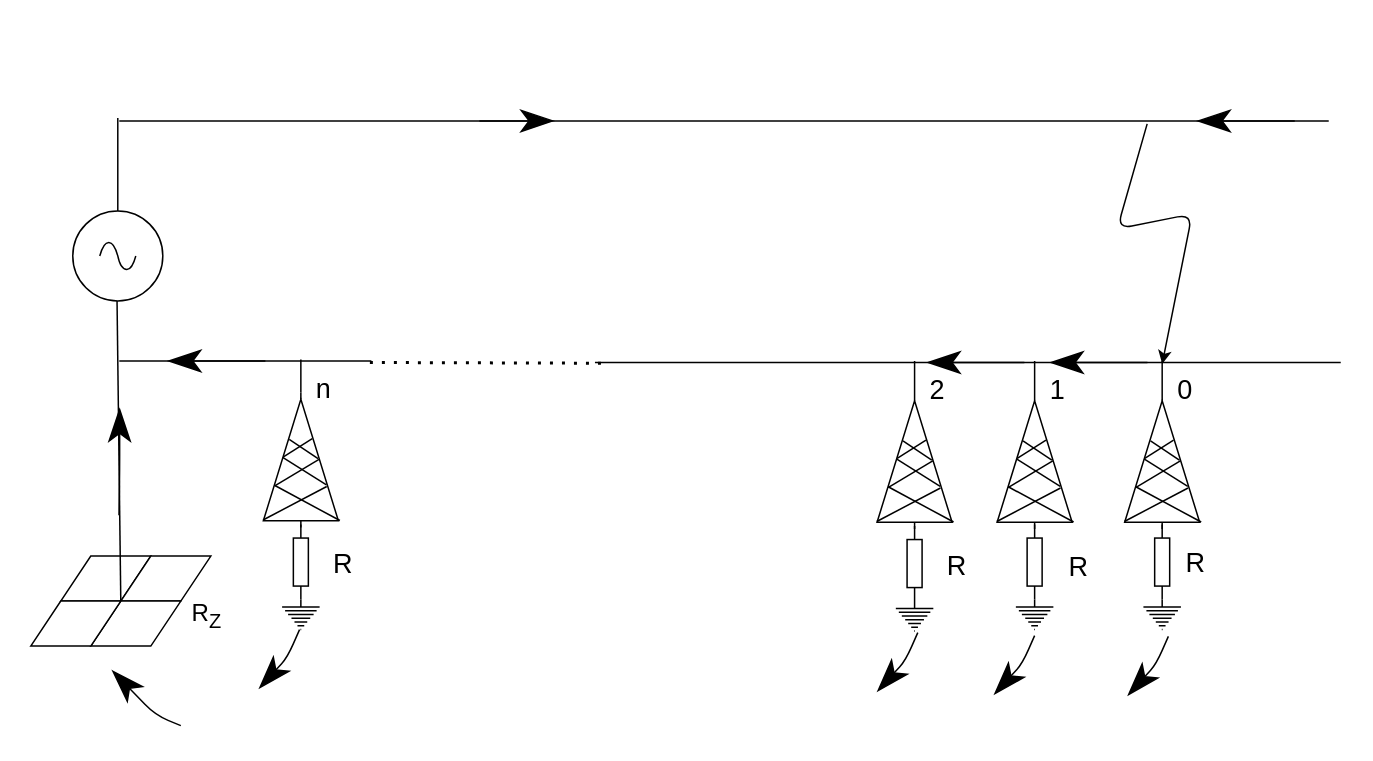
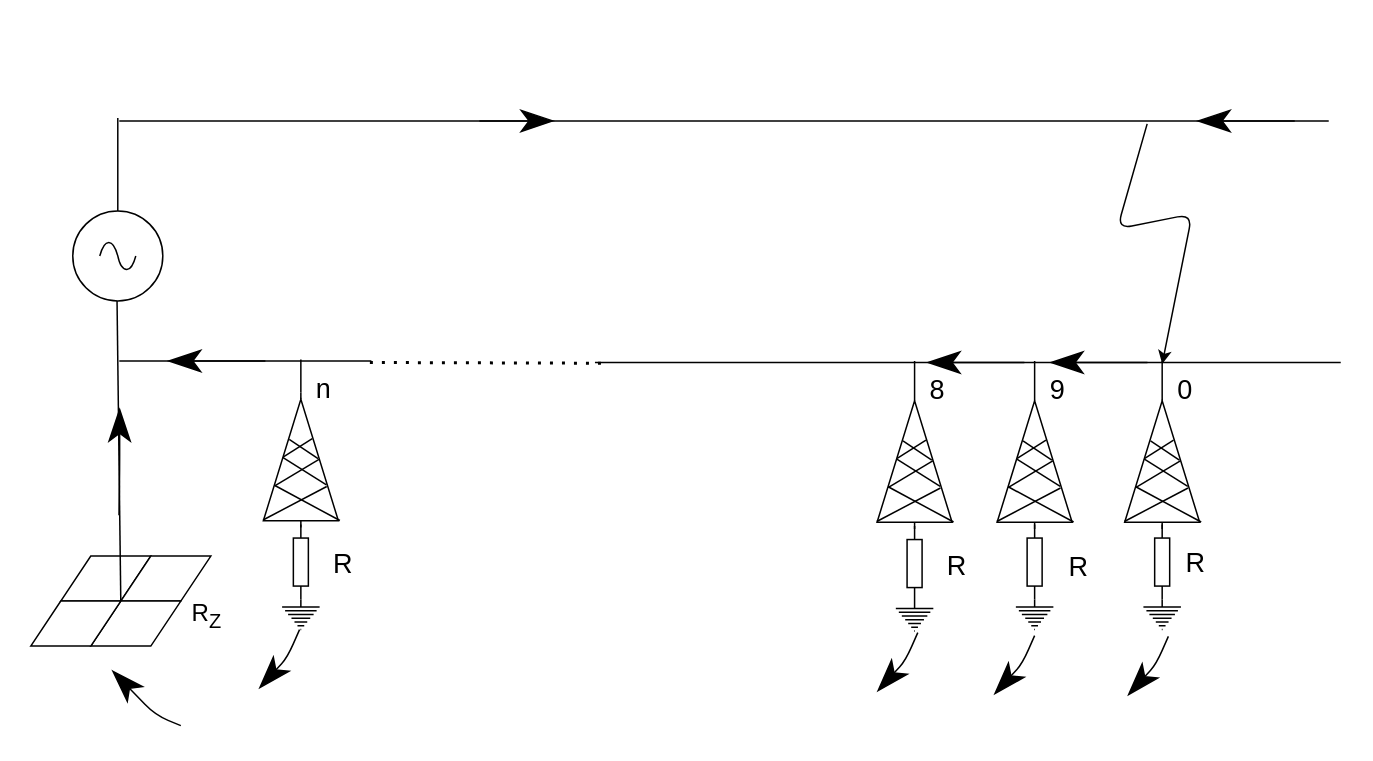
(938, 391) -> (938, 391)
(1058, 391) -> (1058, 391)
